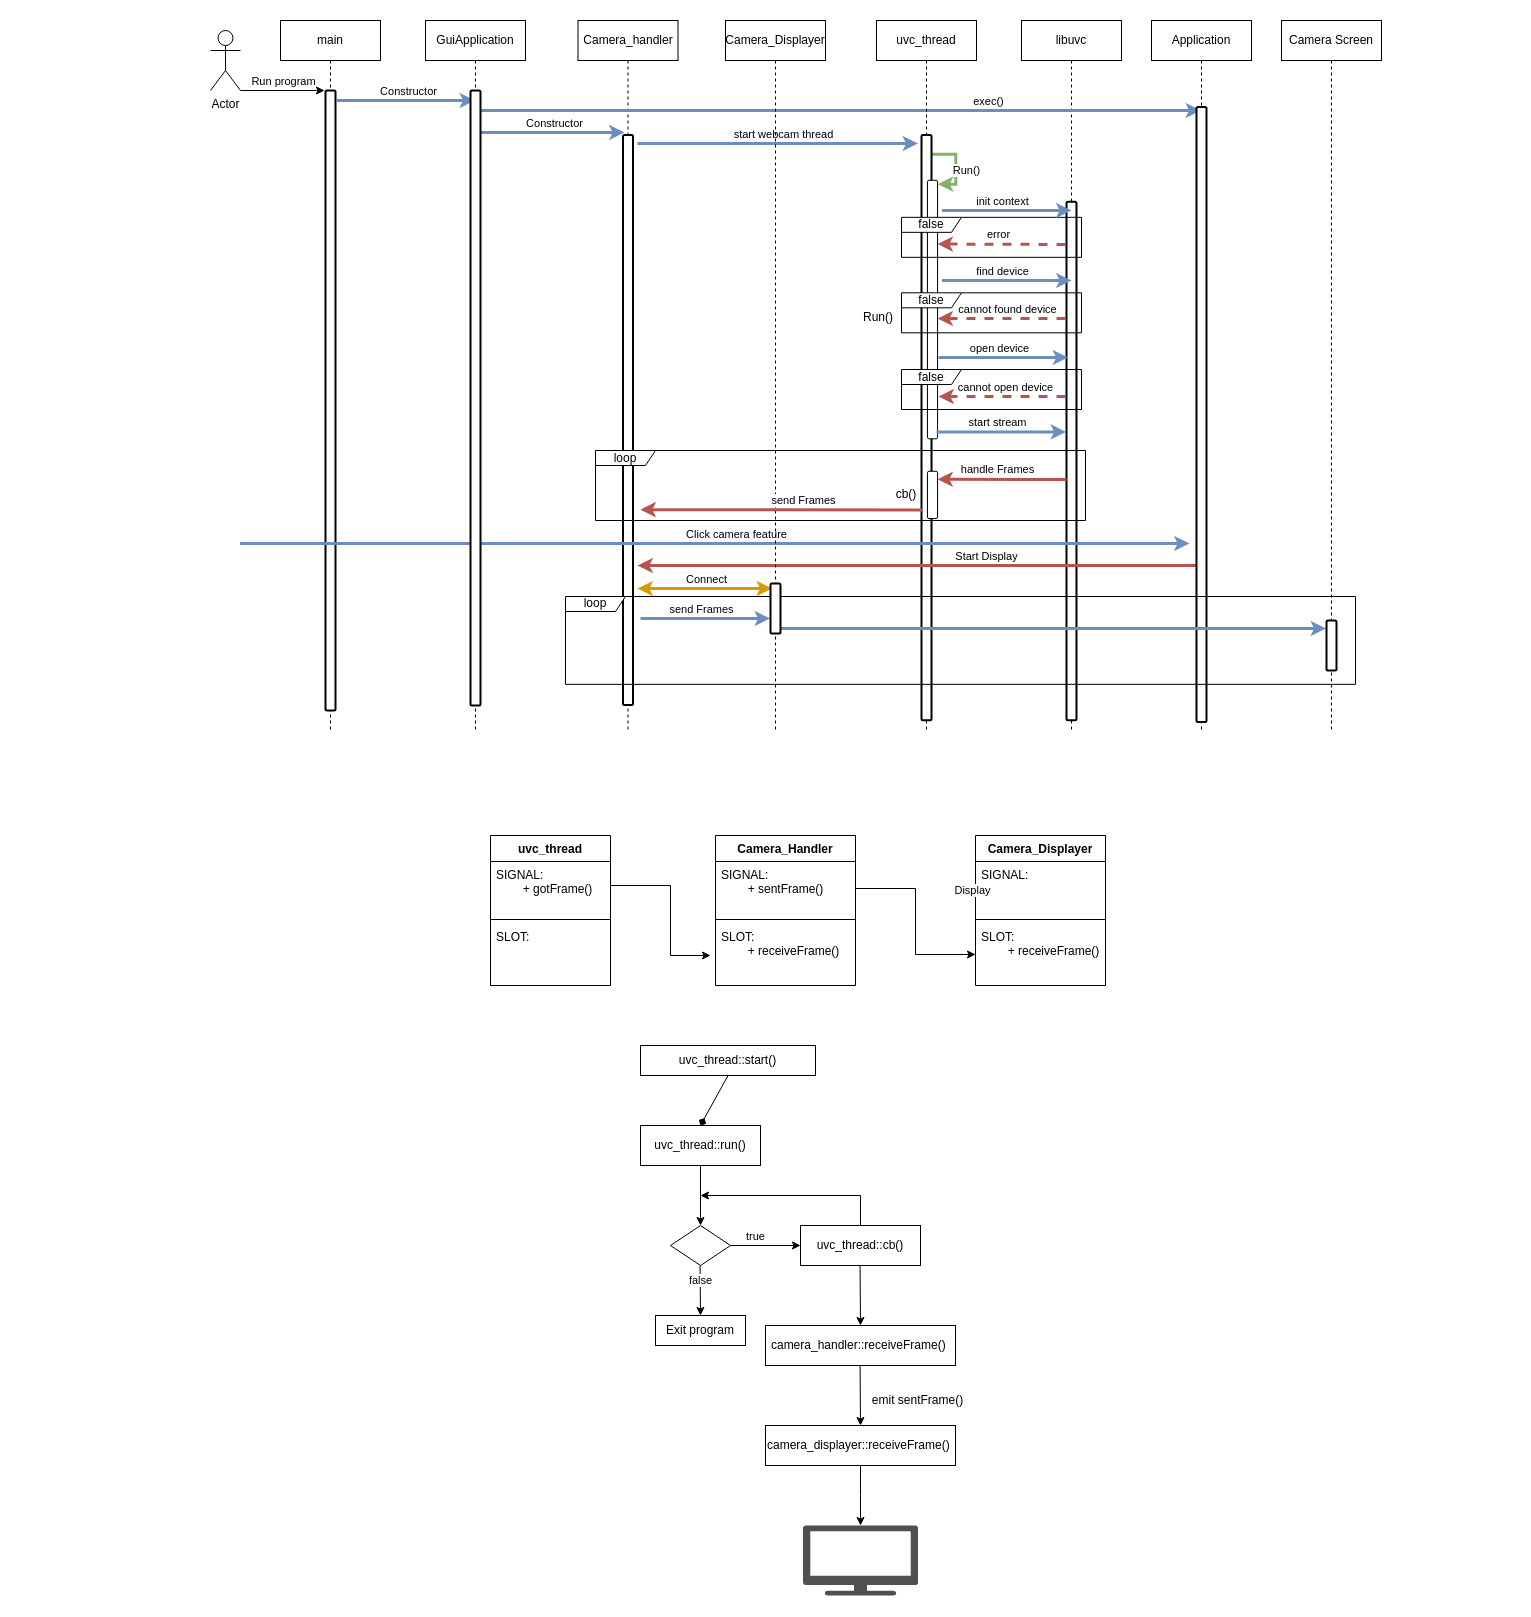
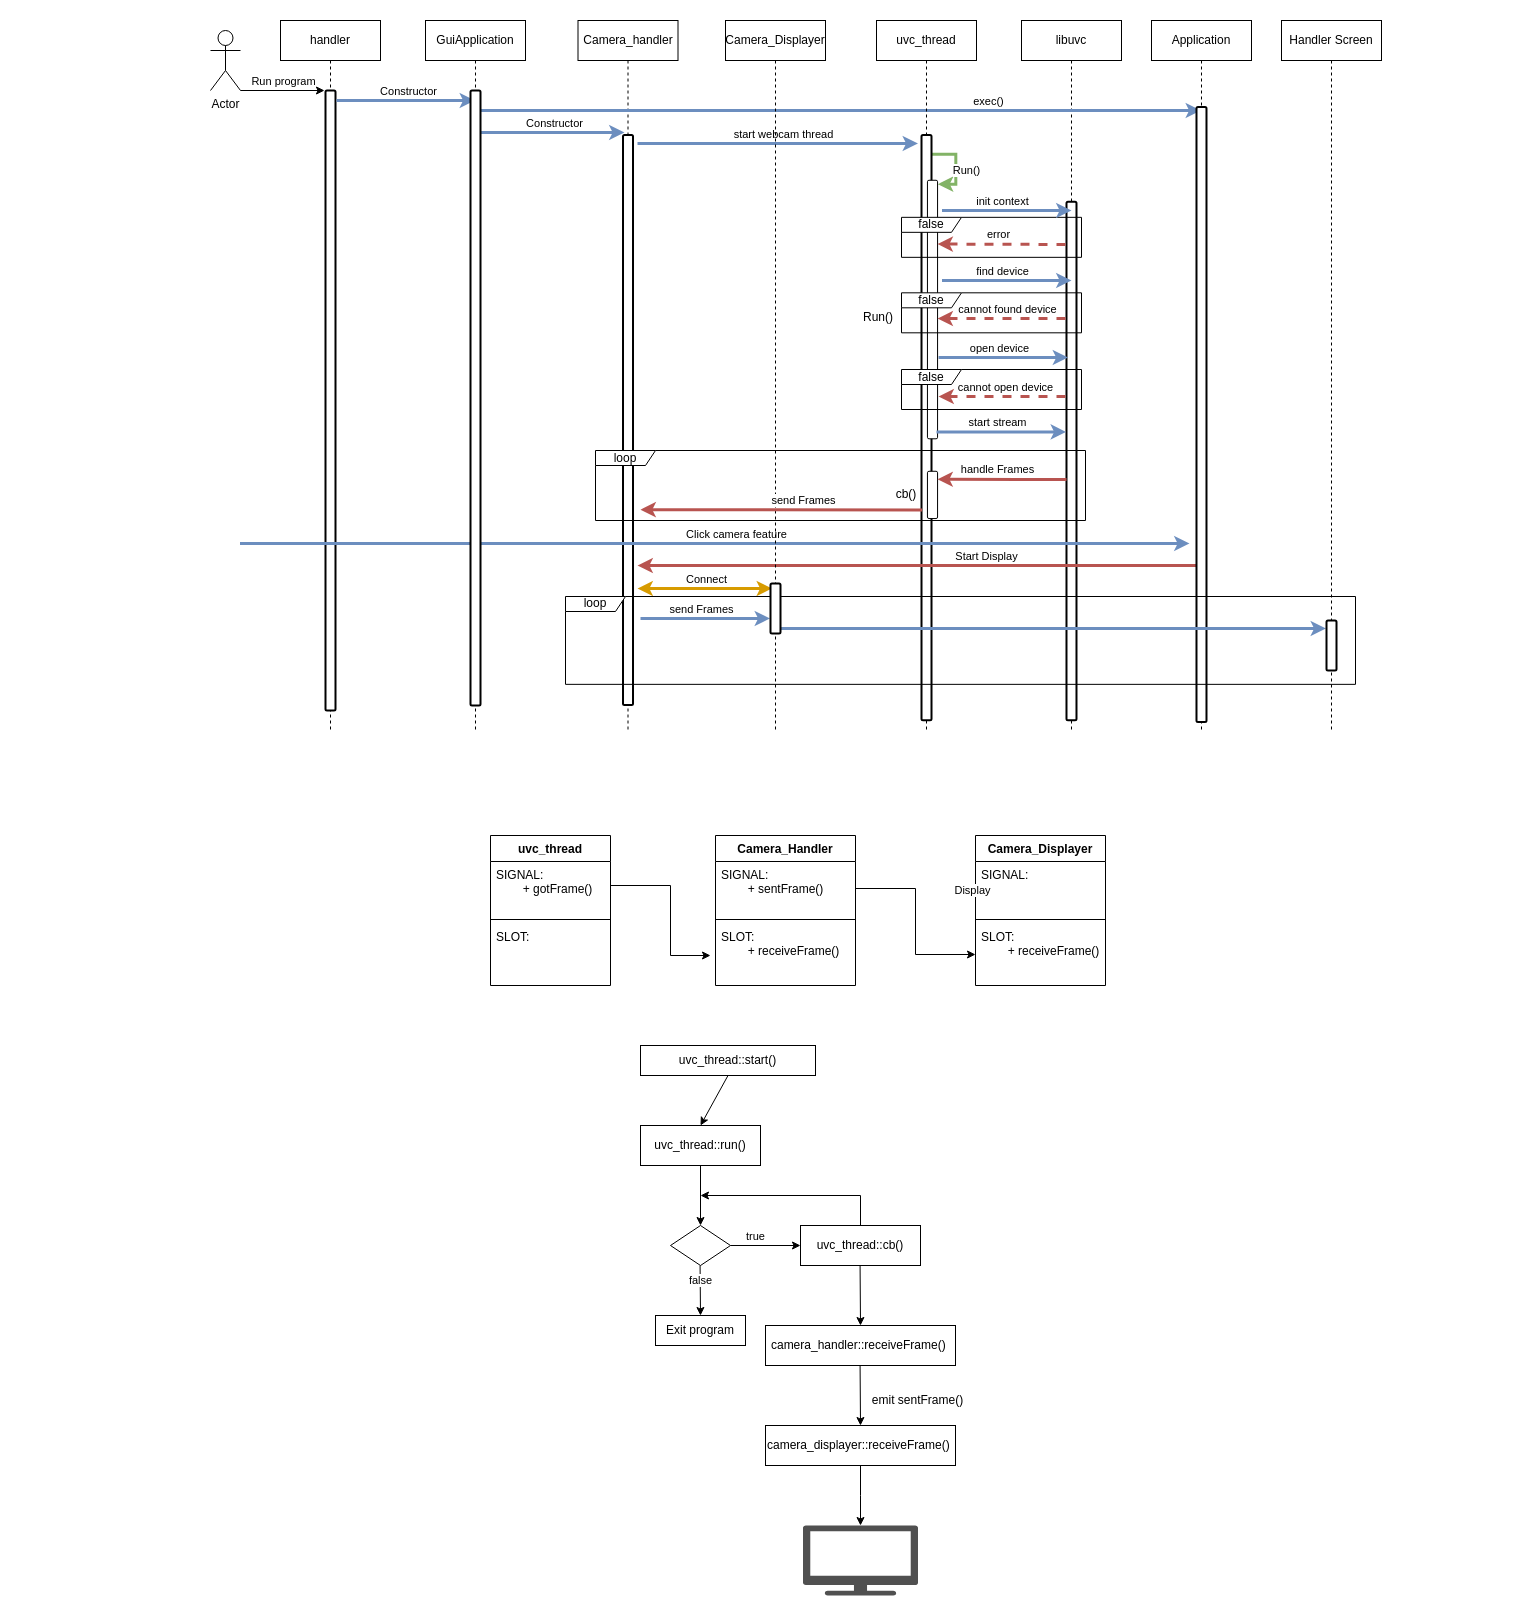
(331, 41) -> (331, 41)
(1332, 41) -> (1332, 41)
(705, 1118) -> (705, 1118)
